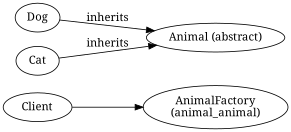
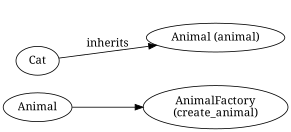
(38, 18) -> none
(216, 38) -> (216, 38)
(38, 107) -> (38, 107)
(216, 107) -> (216, 107)
